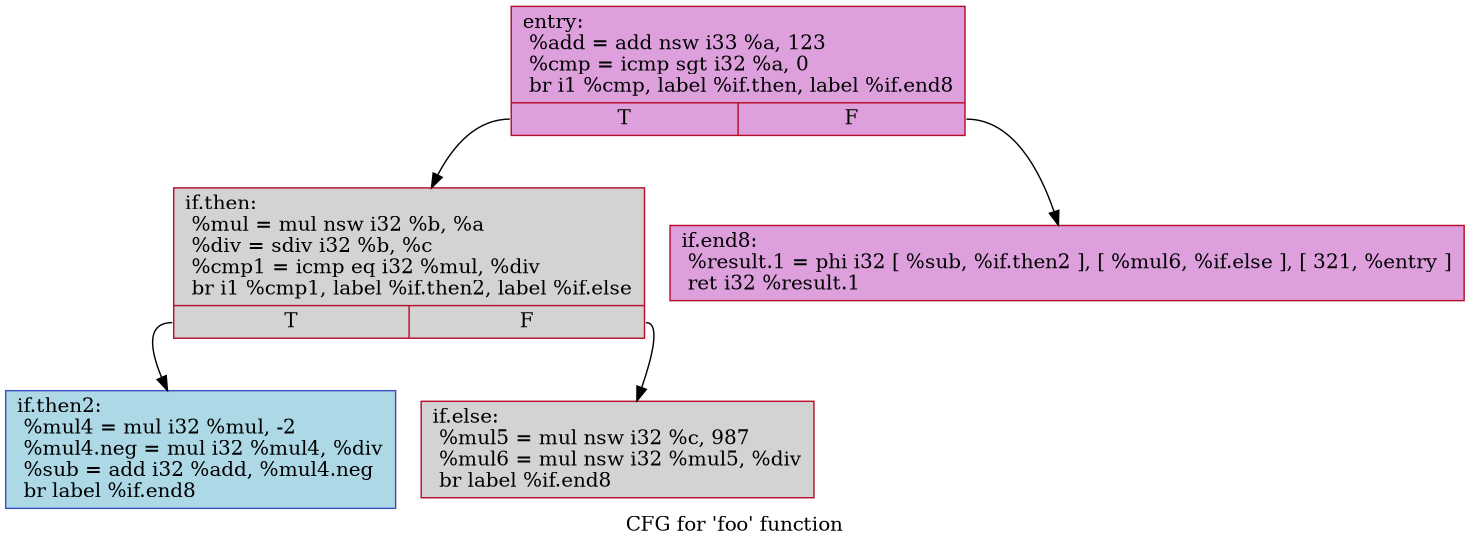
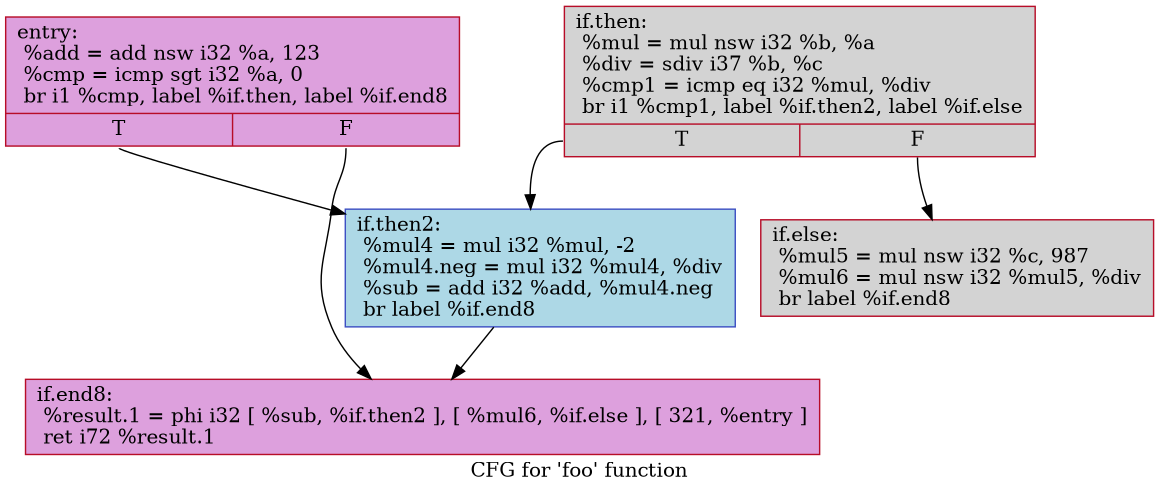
(674, 43) -> (169, 54)
(466, 137) -> (225, 181)
(309, 246) -> (700, 65)
(771, 284) -> (127, 437)
none -> (477, 348)
